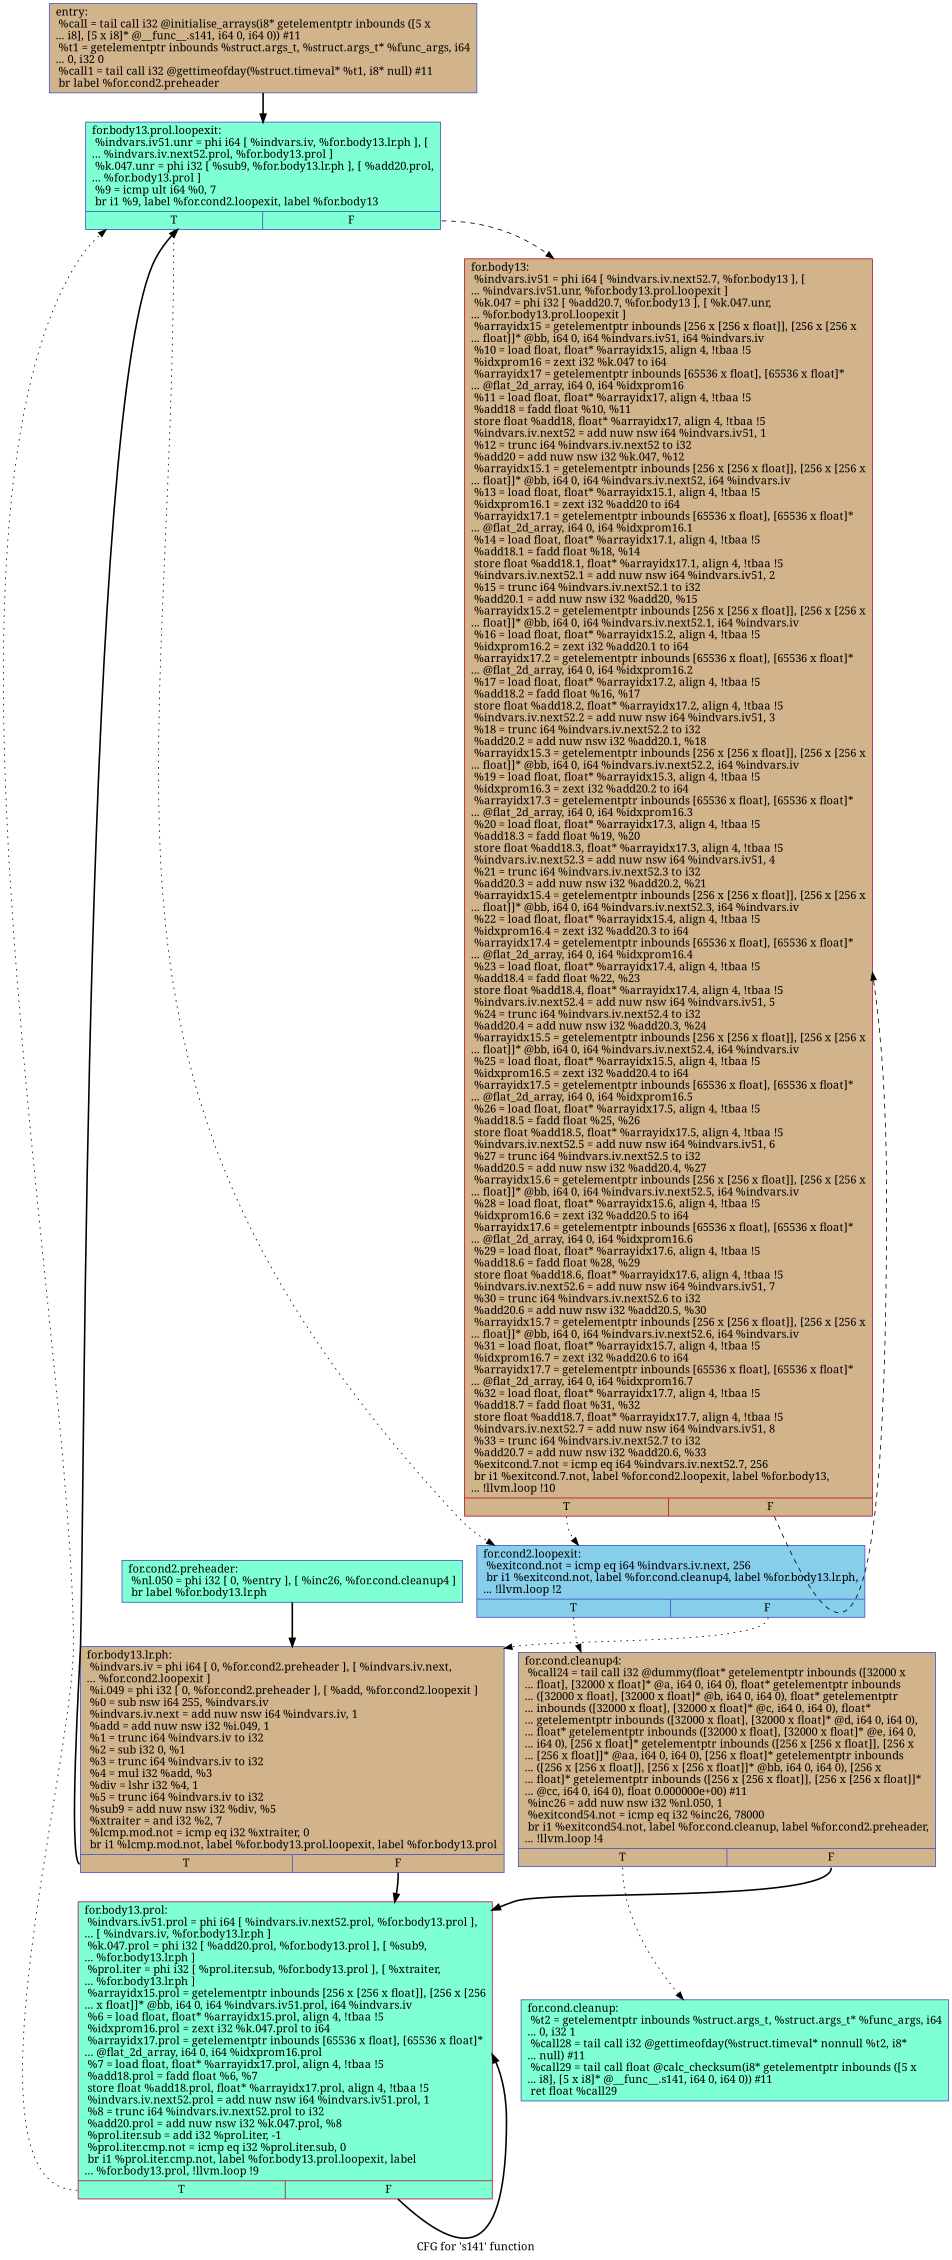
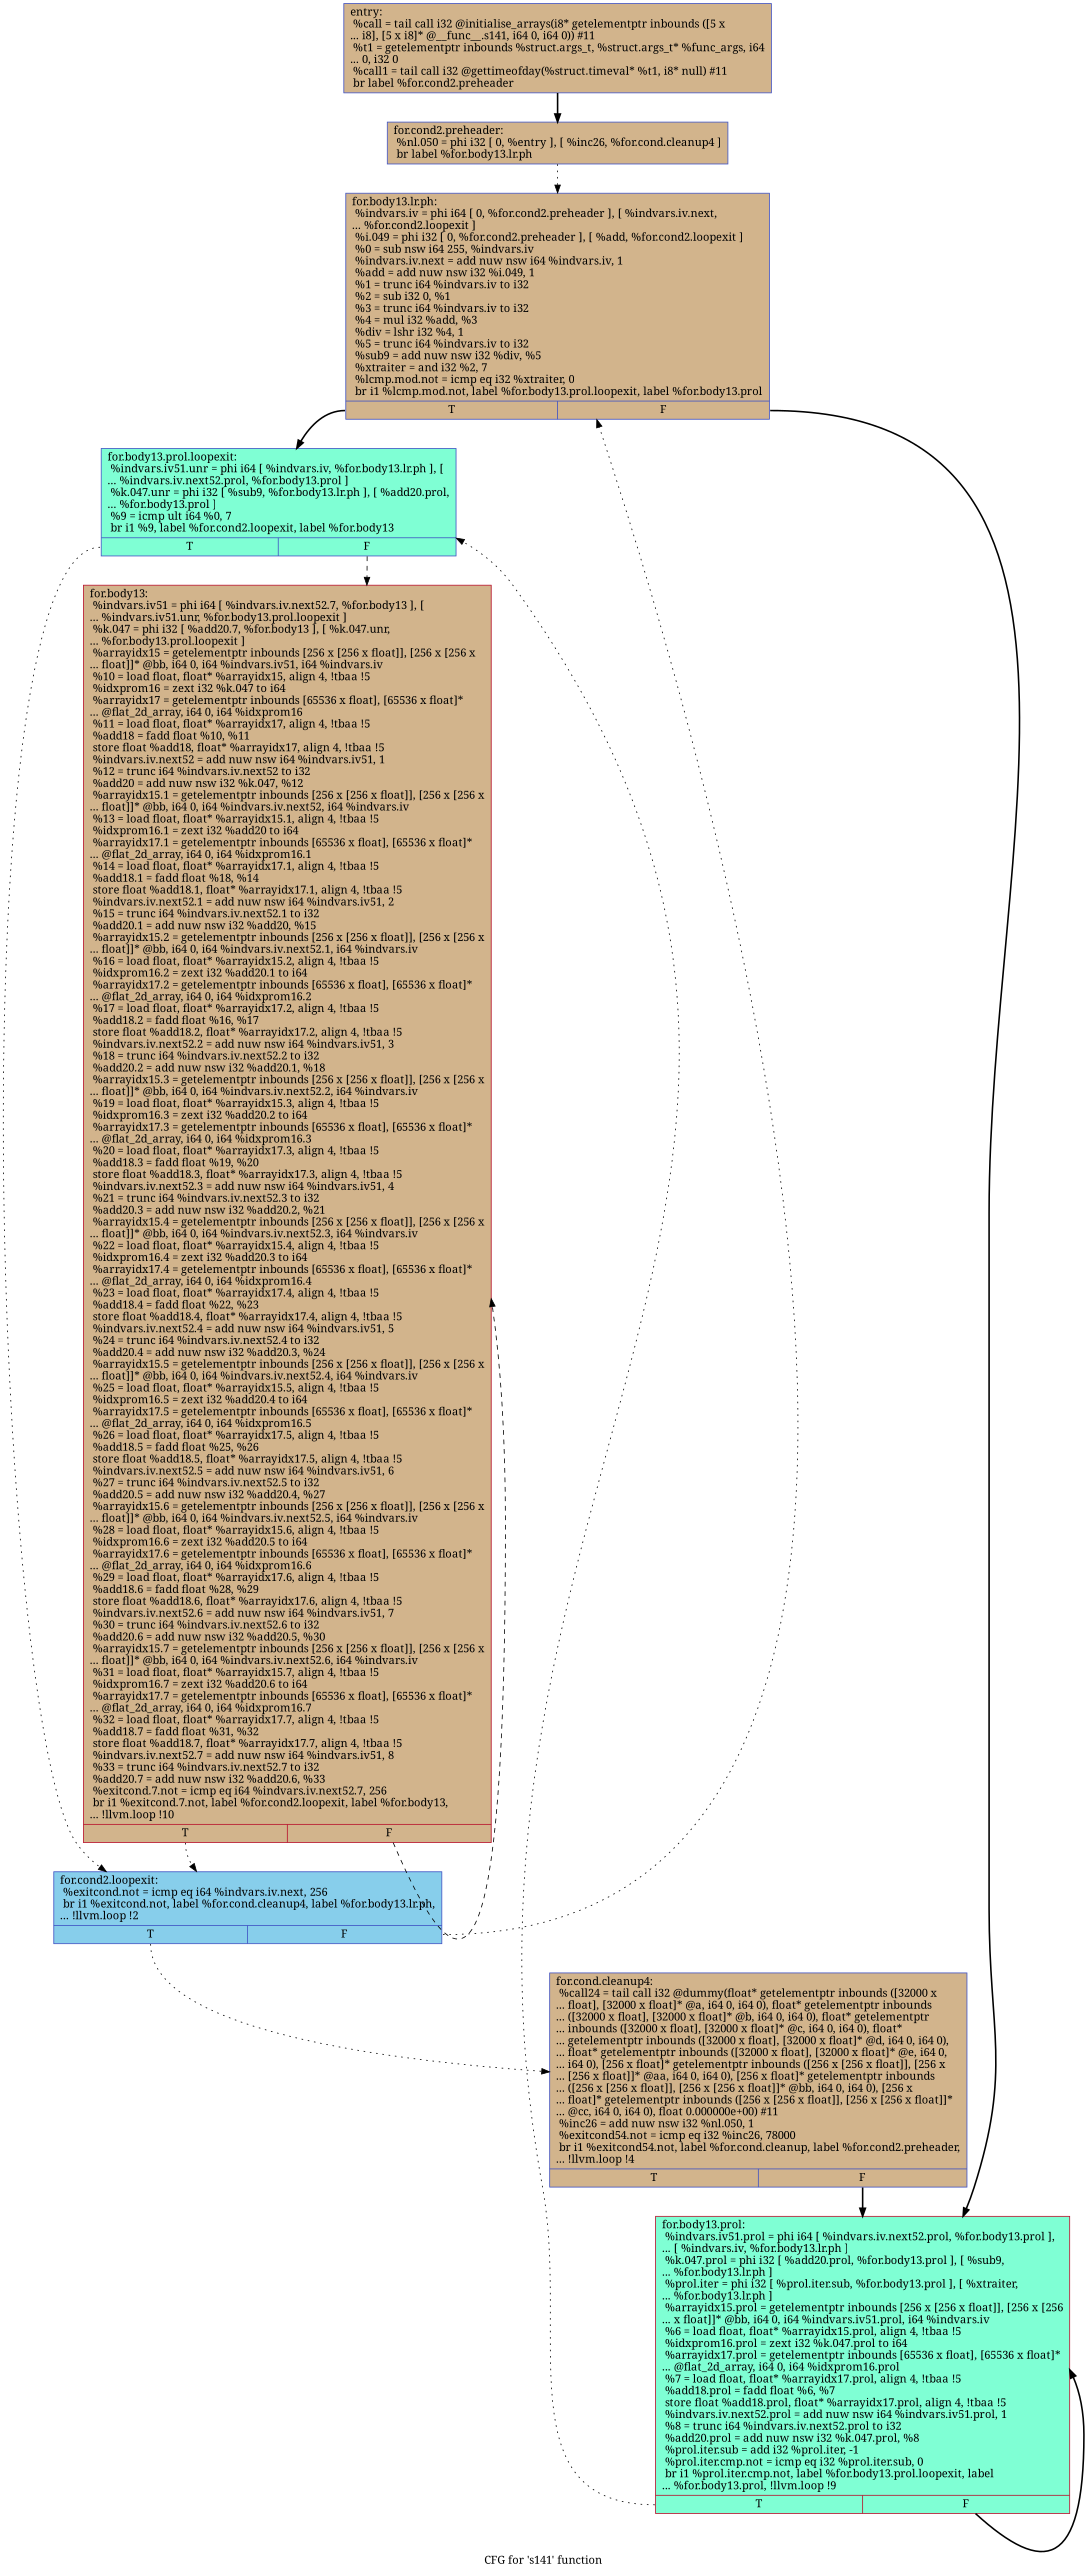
(263, 103) -> (558, 104)
(292, 1581) -> (558, 143)
(292, 1620) -> (558, 175)
(735, 2050) -> none
